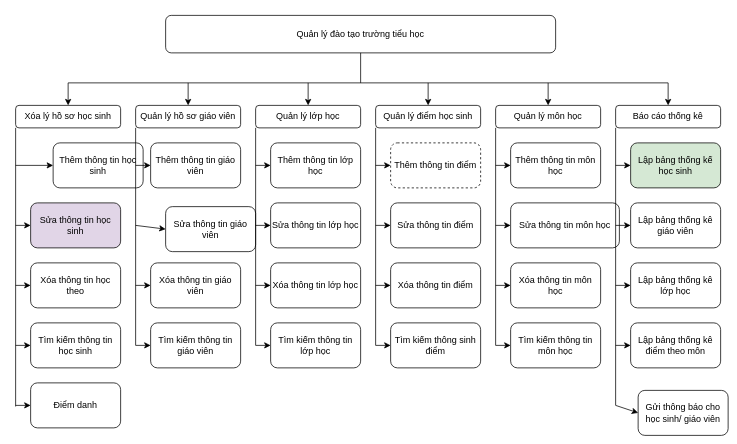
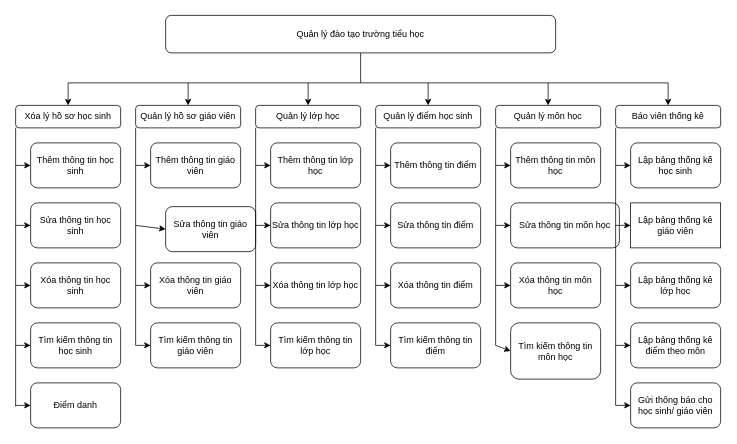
(668, 117) -> (668, 117)
(98, 165) -> (75, 165)
(435, 165) -> (435, 165)
(675, 165) -> (675, 165)
(75, 225) -> (75, 225)
(675, 225) -> (675, 225)
(75, 285) -> (75, 285)
(435, 345) -> (435, 345)
(555, 345) -> (555, 351)
(683, 413) -> (675, 405)
